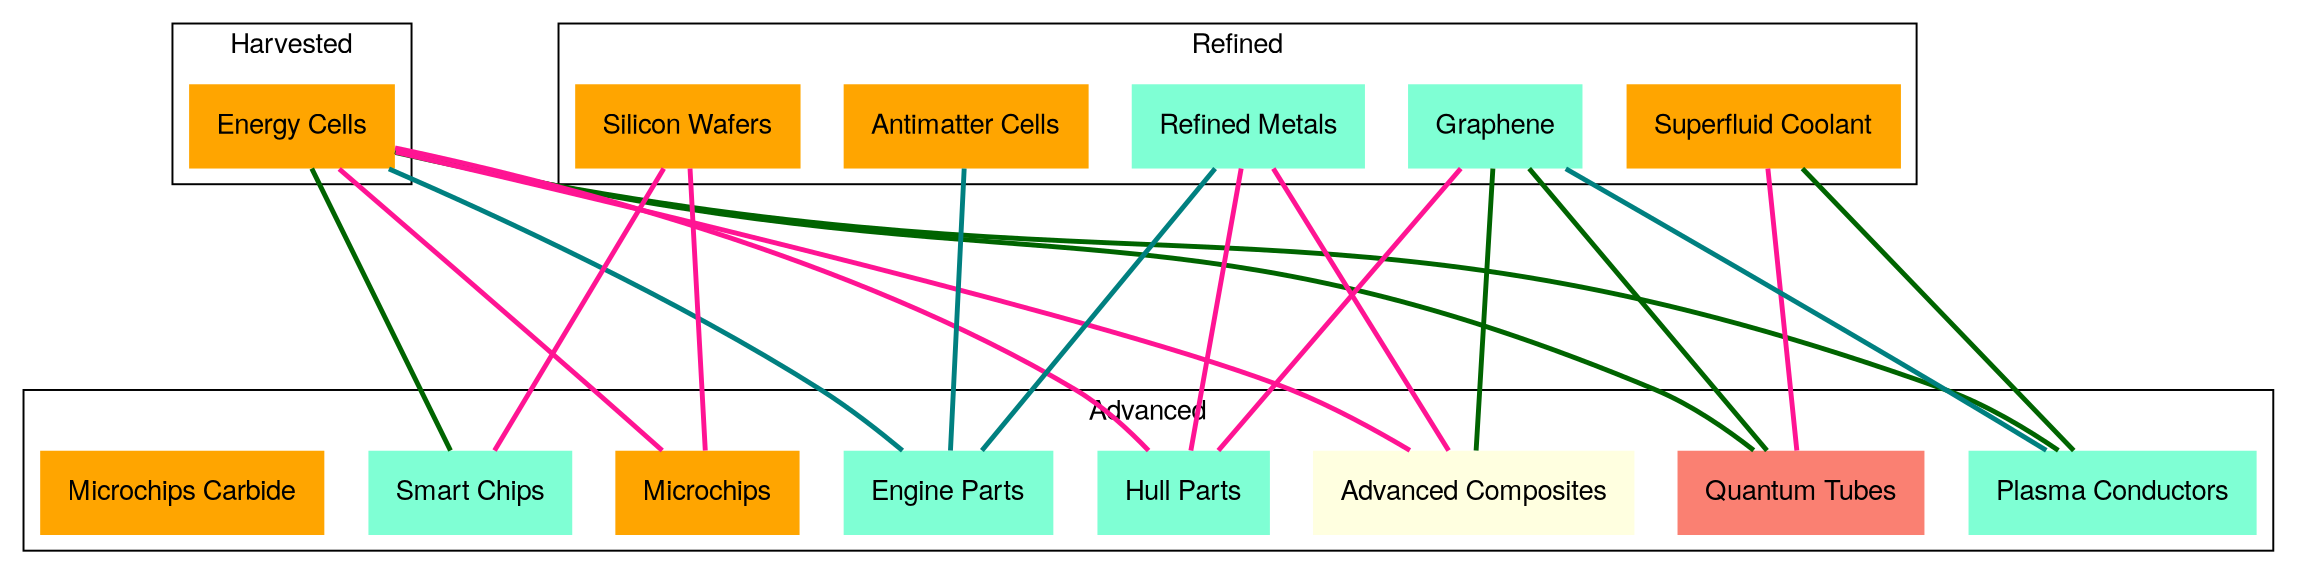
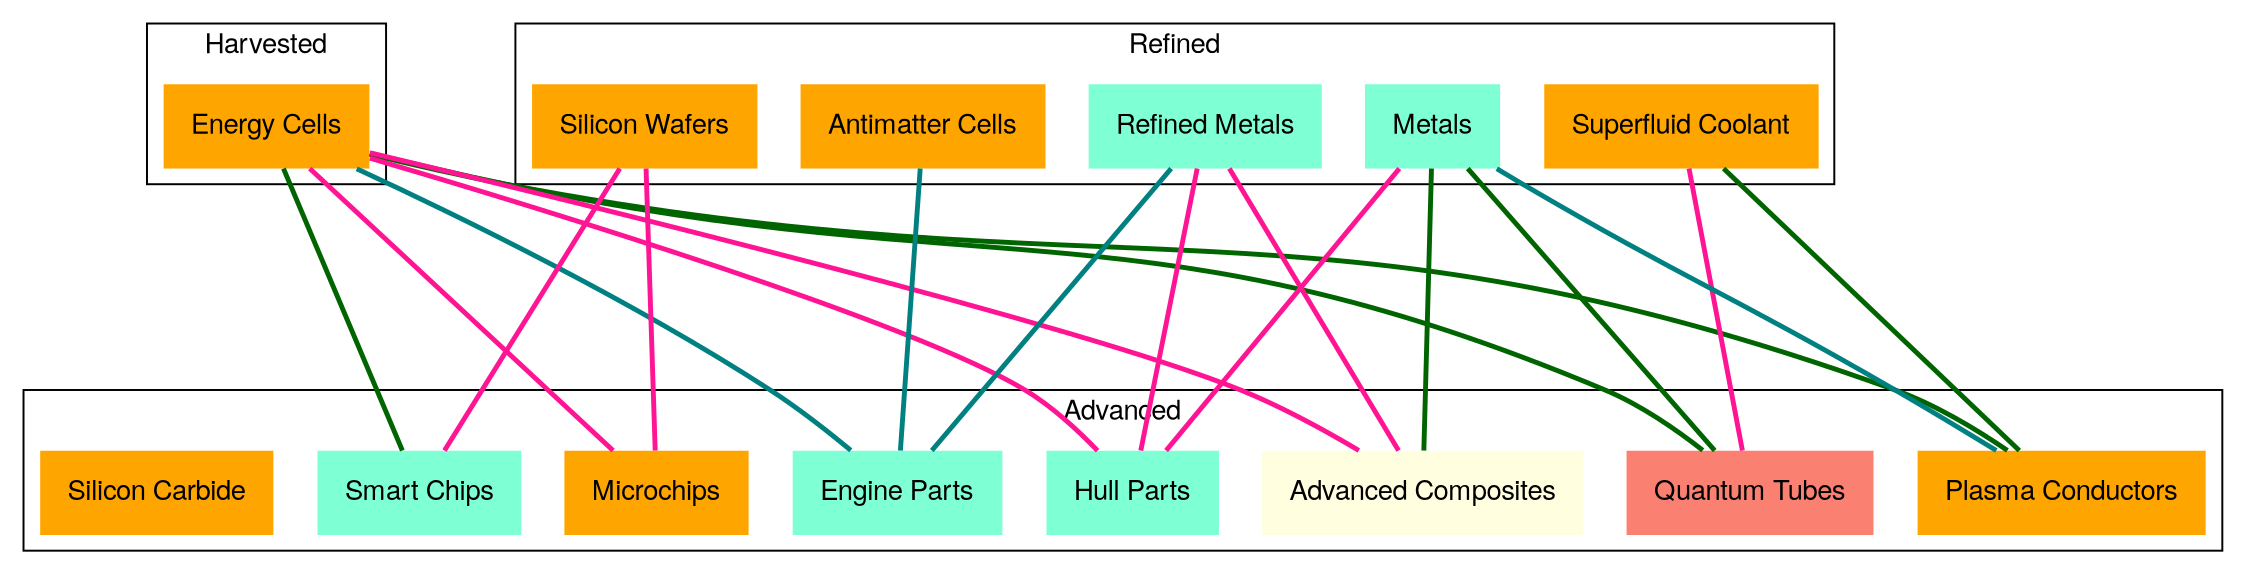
(1495, 126) -> (1433, 126)
(182, 493) -> (157, 493)
(2113, 493) -> (2062, 493)
